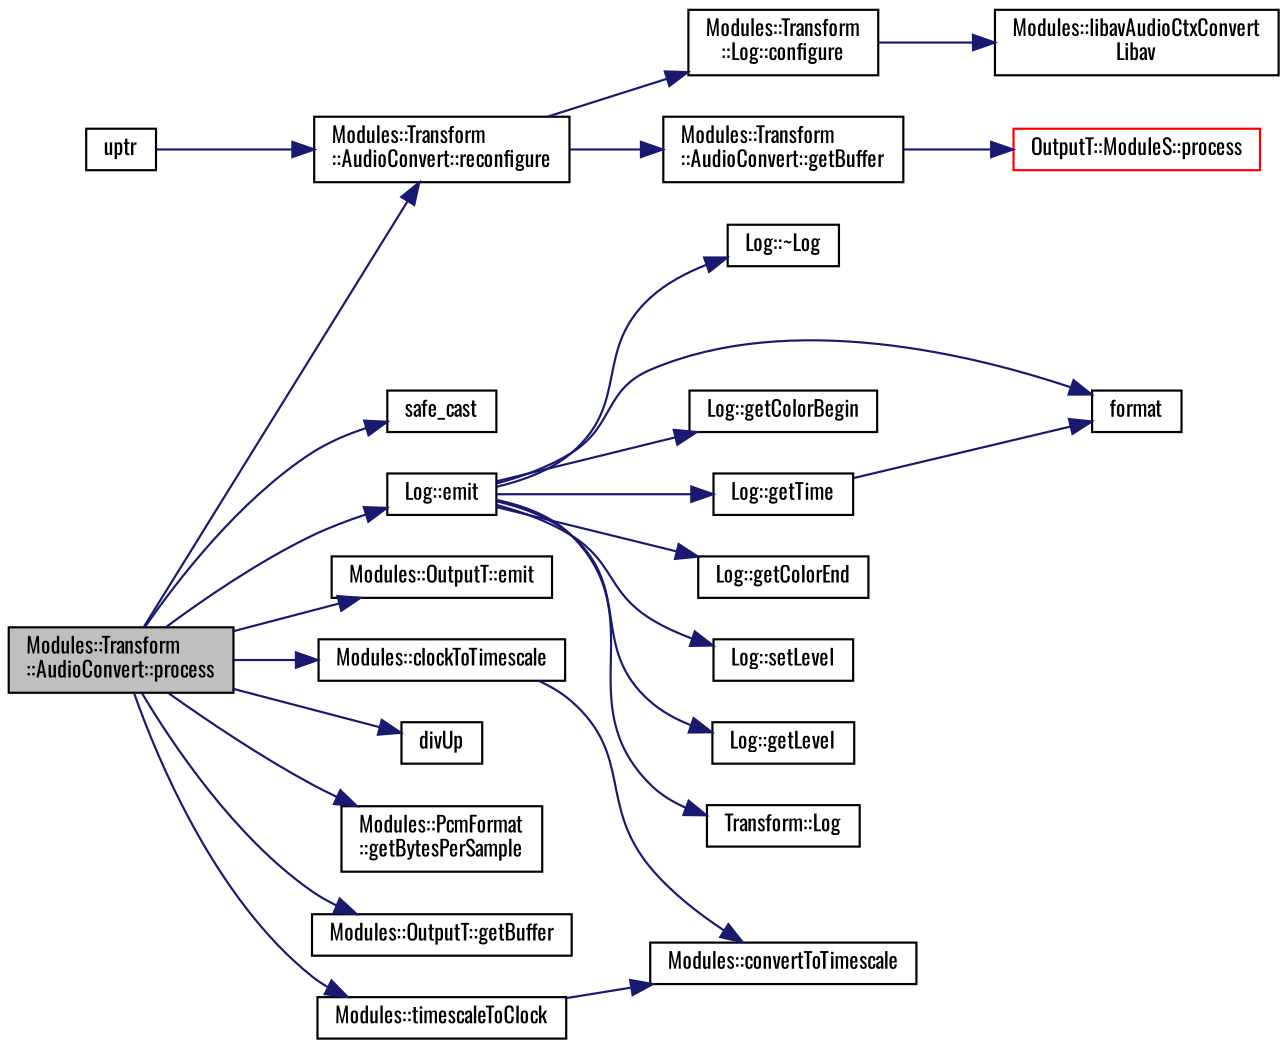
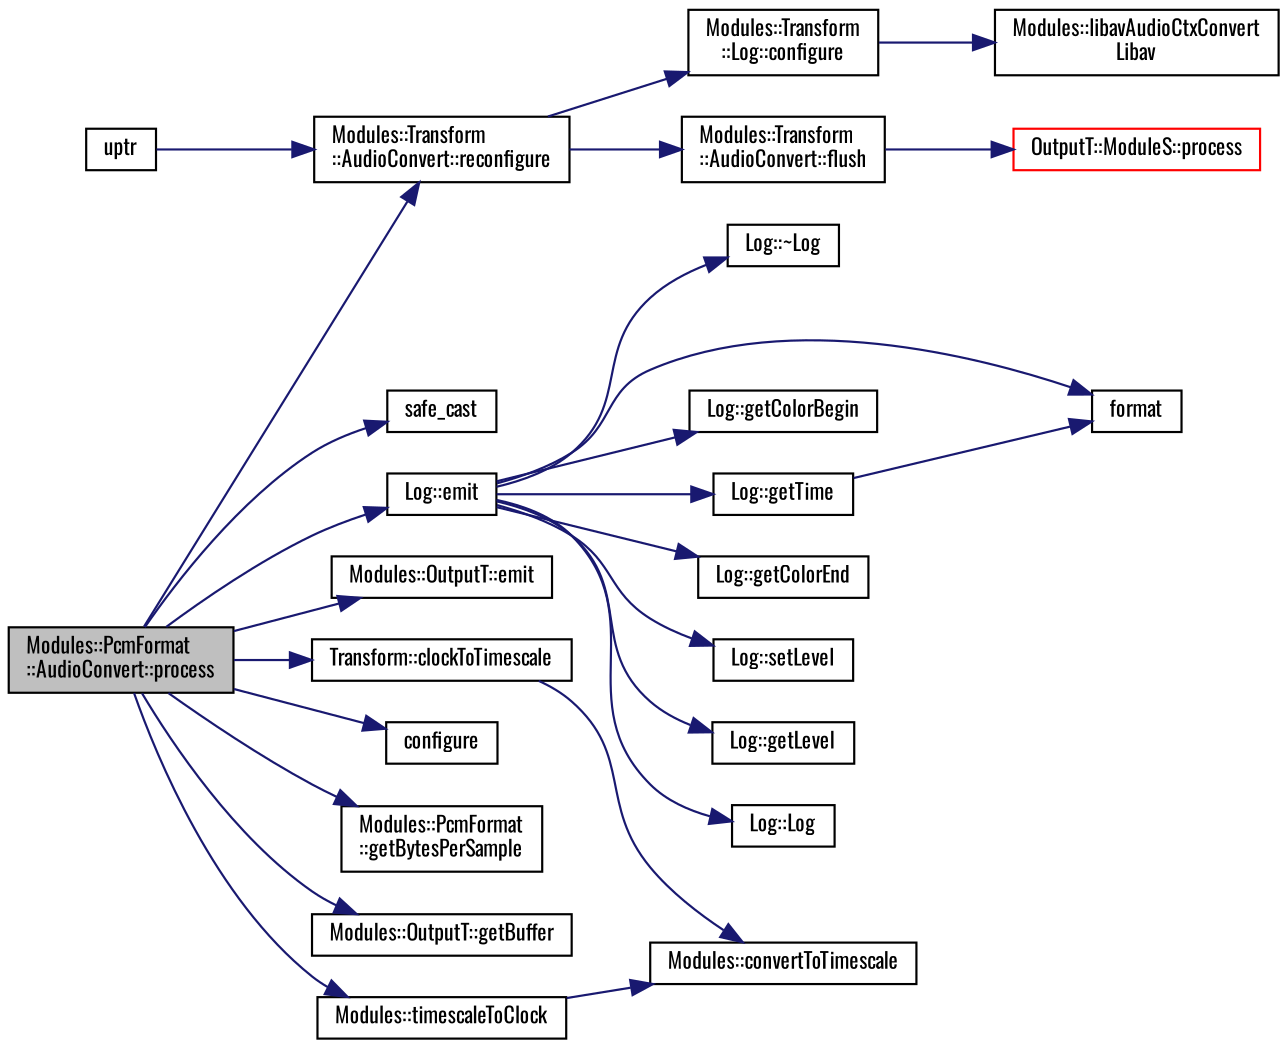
(783, 149) -> (783, 149)
(121, 660) -> (121, 660)
(442, 660) -> (442, 660)
(442, 743) -> (442, 743)
(783, 826) -> (783, 826)
